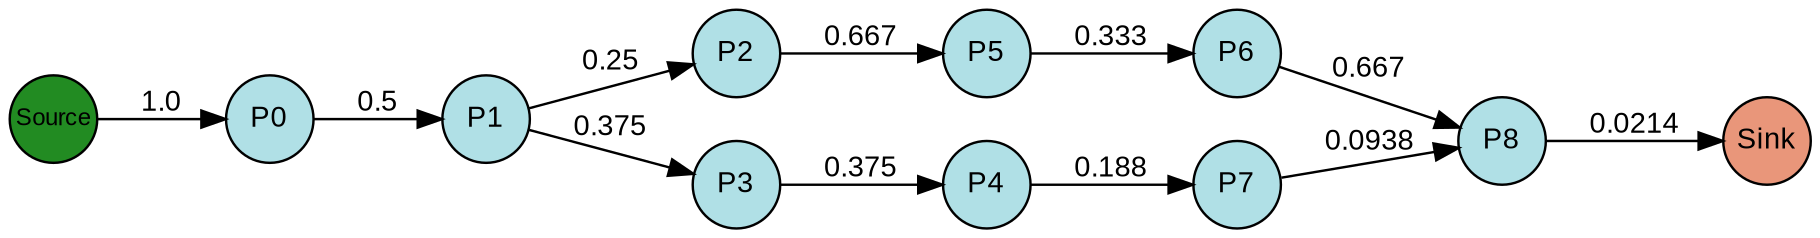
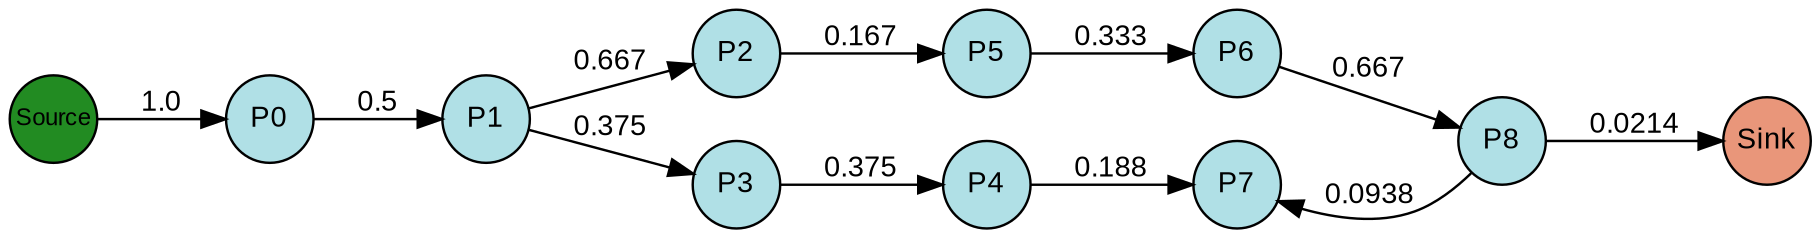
(862, 38) -> (862, 38)
(611, 62) -> (611, 62)
(1358, 165) -> (1392, 217)
